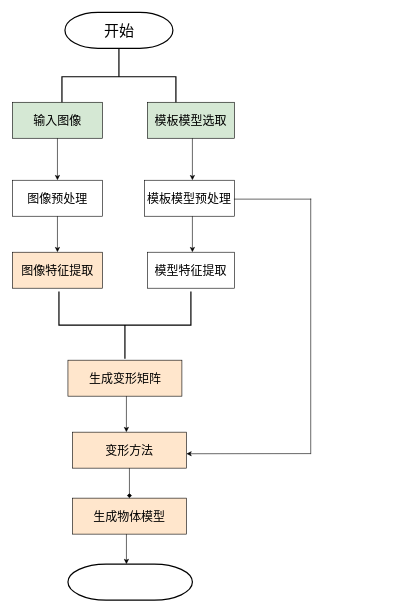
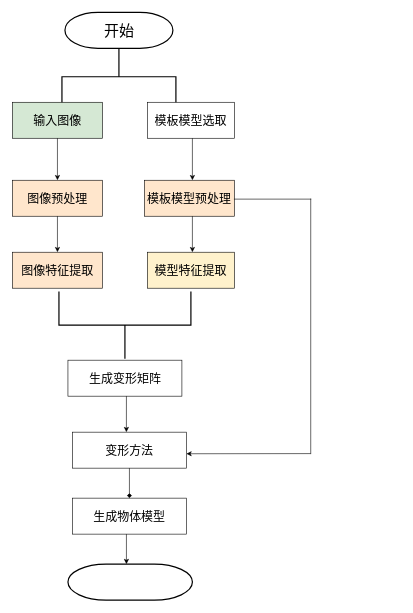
(191, 120) -> (191, 120)
(57, 198) -> (57, 198)
(189, 198) -> (189, 198)
(191, 270) -> (191, 270)
(125, 378) -> (125, 378)
(129, 450) -> (129, 450)
(129, 516) -> (129, 516)
